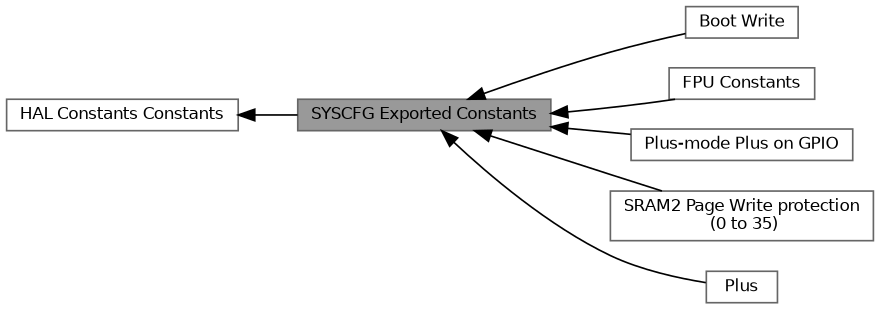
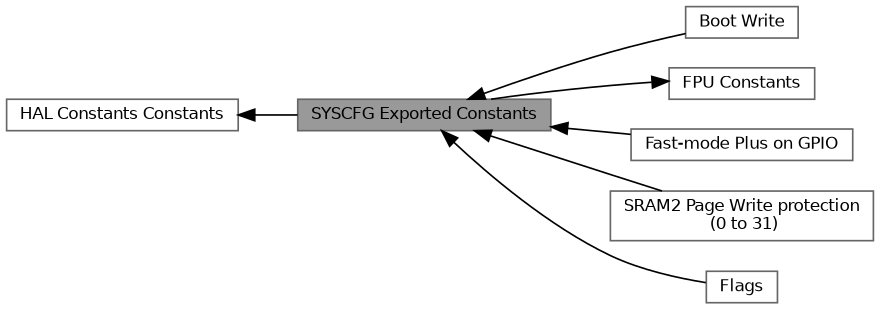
(621, 106) -> (571, 89)
(742, 145) -> (742, 145)
(742, 216) -> (742, 216)
(742, 287) -> (742, 287)
